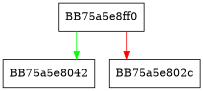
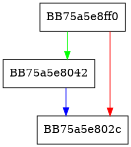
none -> (66, 98)
